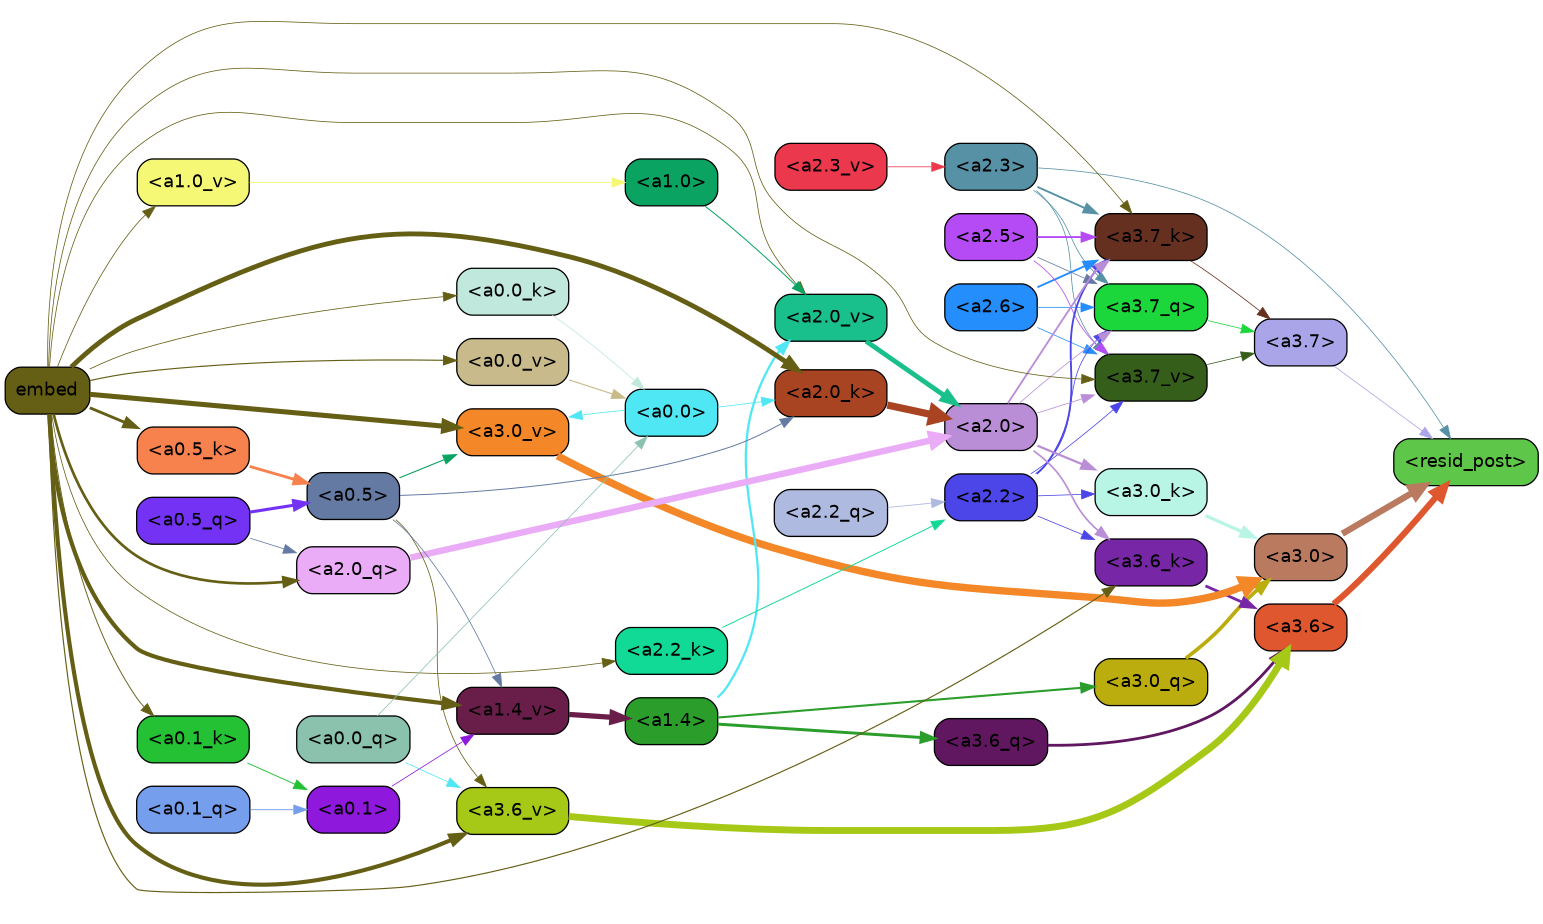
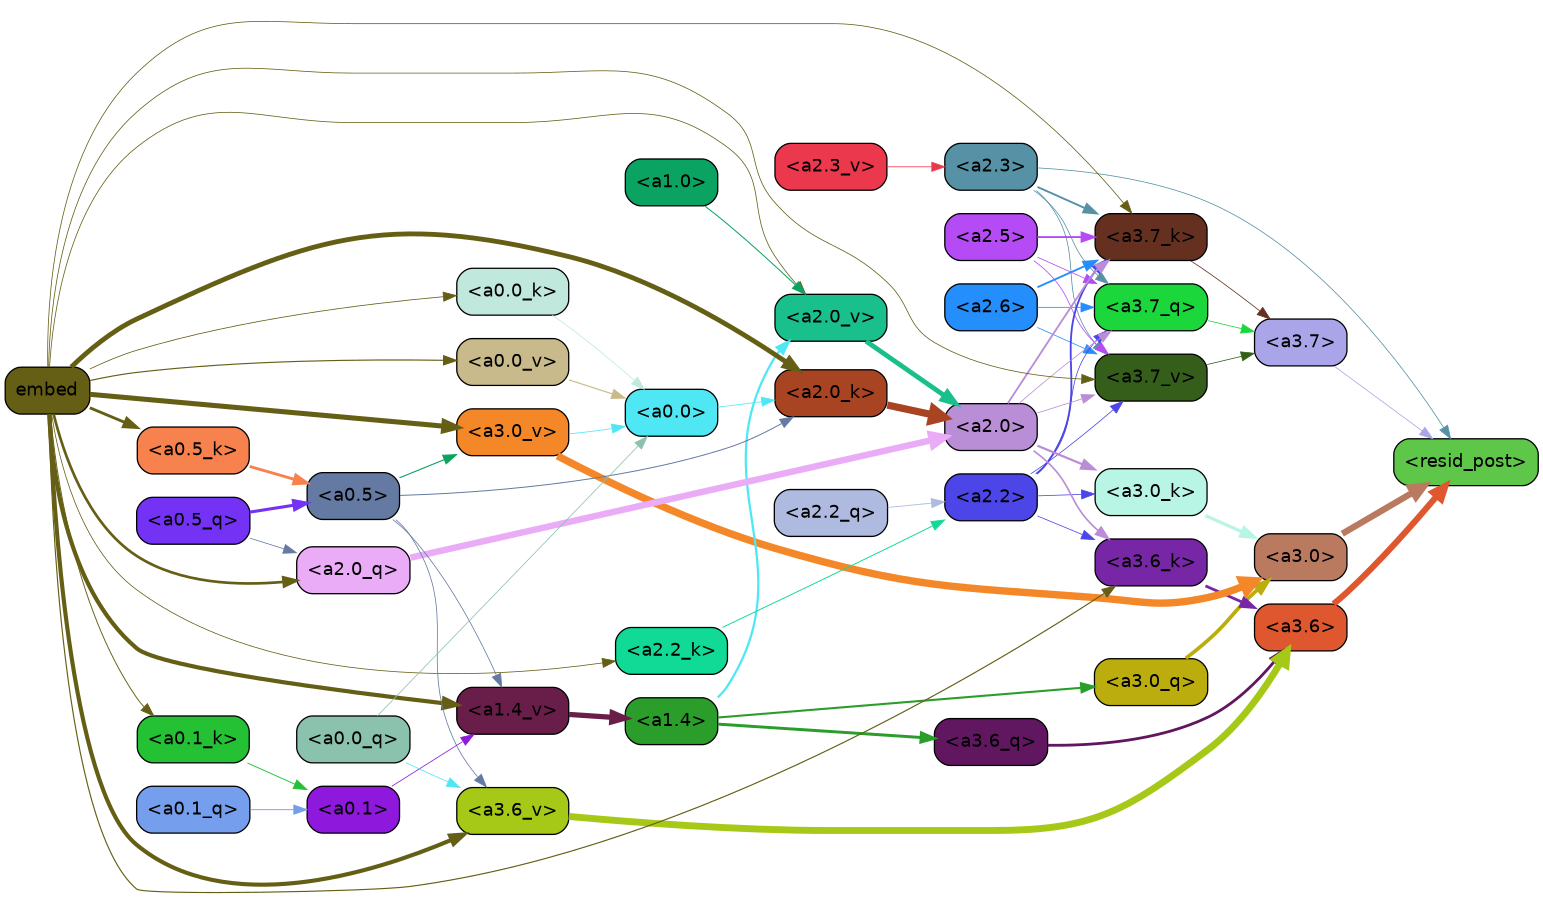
(193, 182) -> none
(1061, 268) -> (1061, 268)
(604, 412) -> (591, 432)
(437, 640) -> (437, 640)
